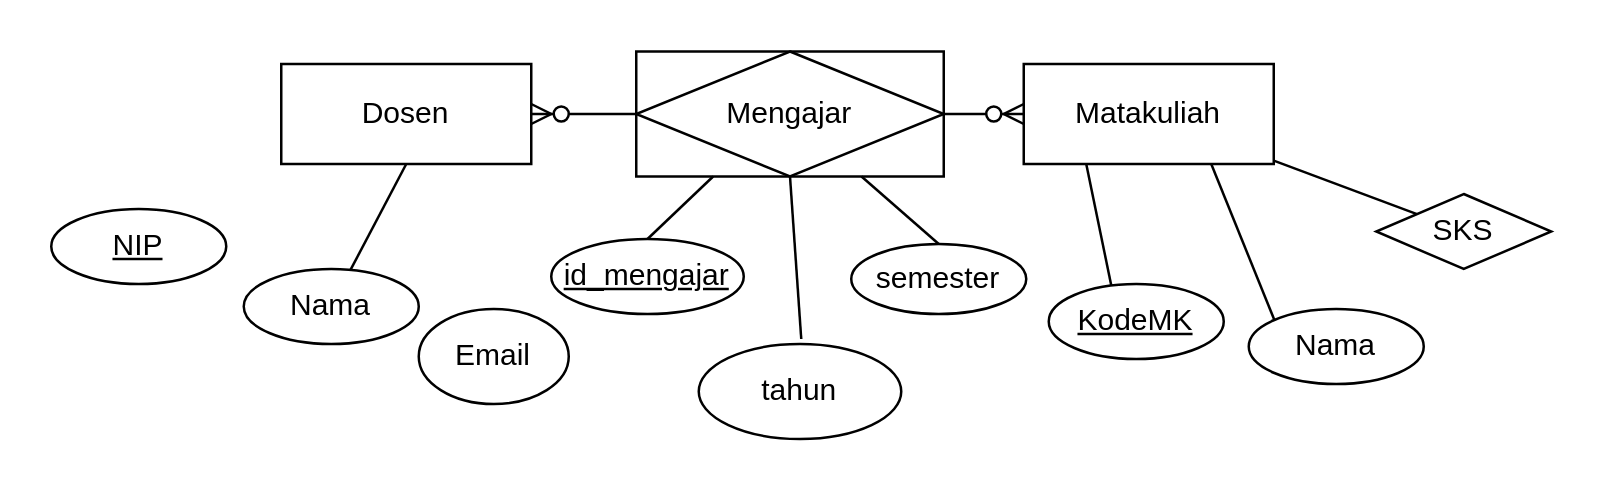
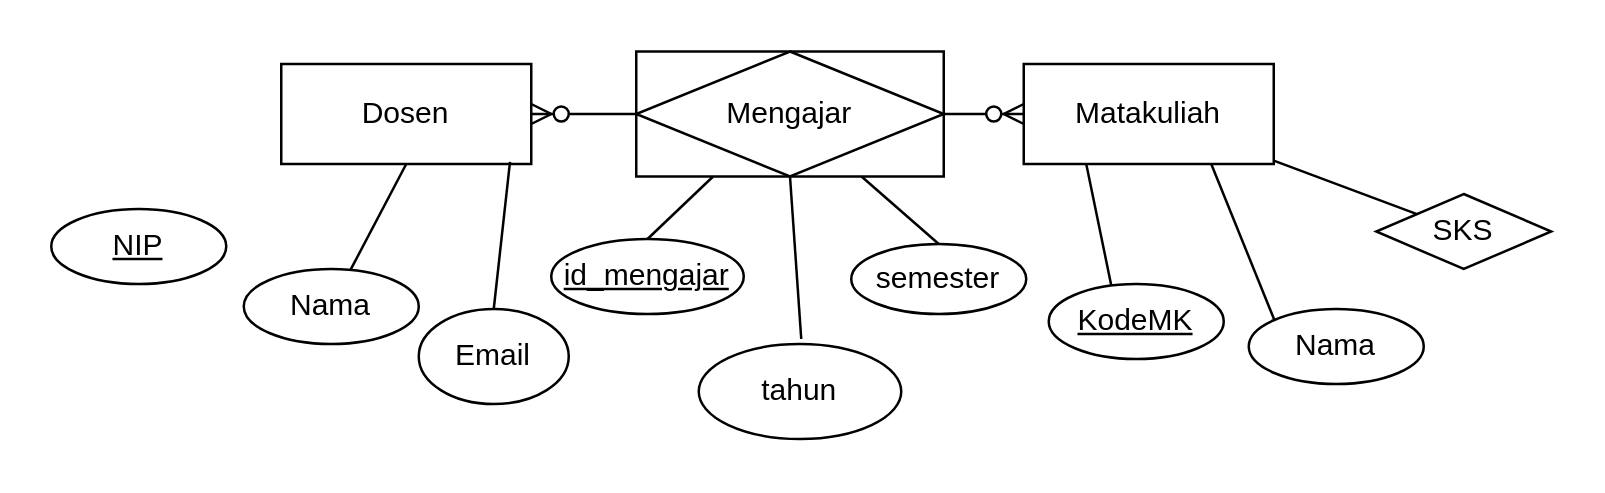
none -> (502, 235)
